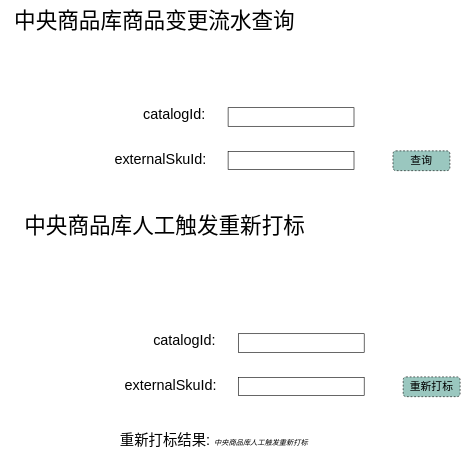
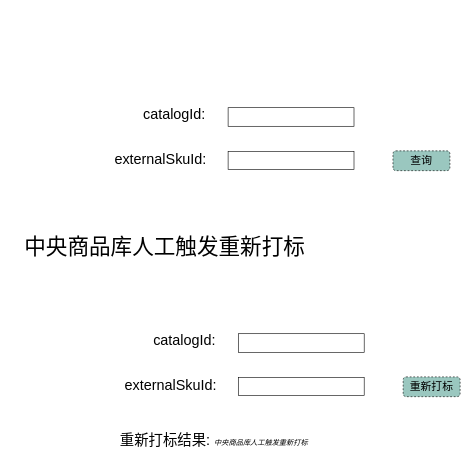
(154, 20) -> none
(164, 225) -> (164, 246)
